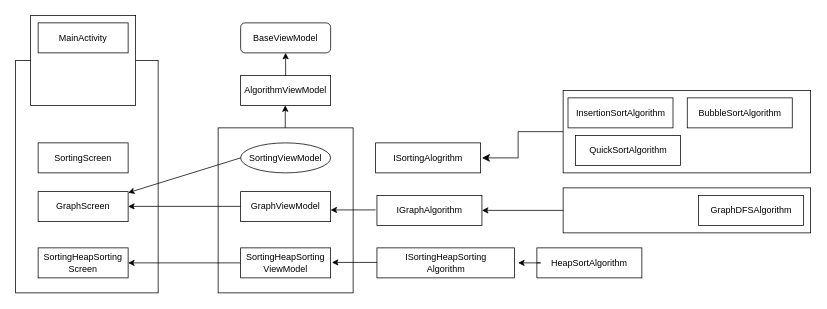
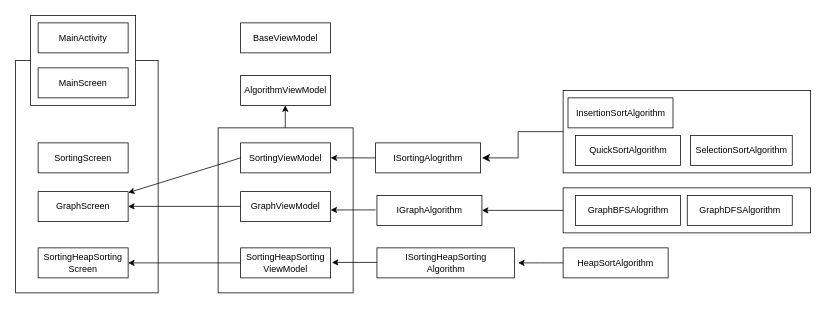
(285, 38) -> (285, 38)
(285, 67) -> none
none -> (83, 83)
(740, 113) -> none
none -> (741, 150)
(285, 158) -> (285, 158)
none -> (337, 158)
none -> (628, 210)
(751, 210) -> (740, 210)
(589, 263) -> (615, 263)
